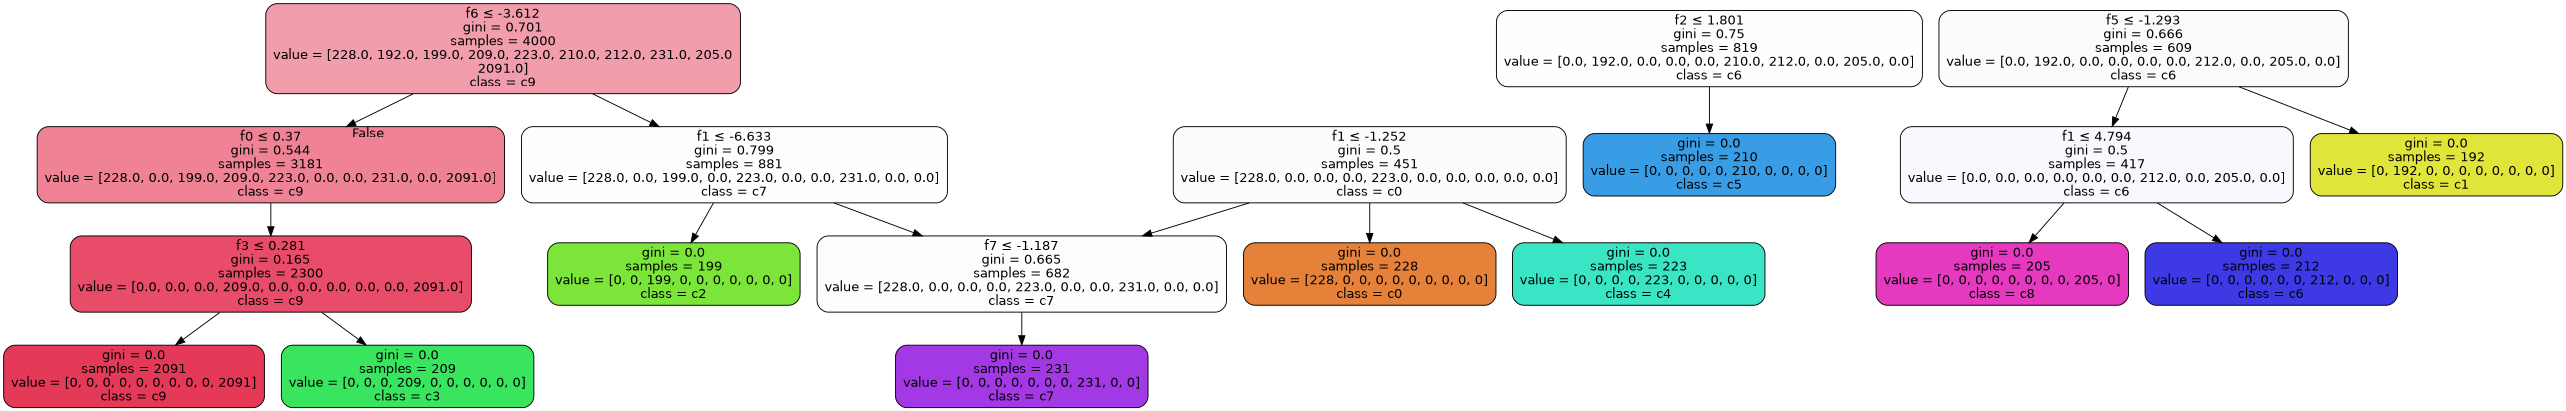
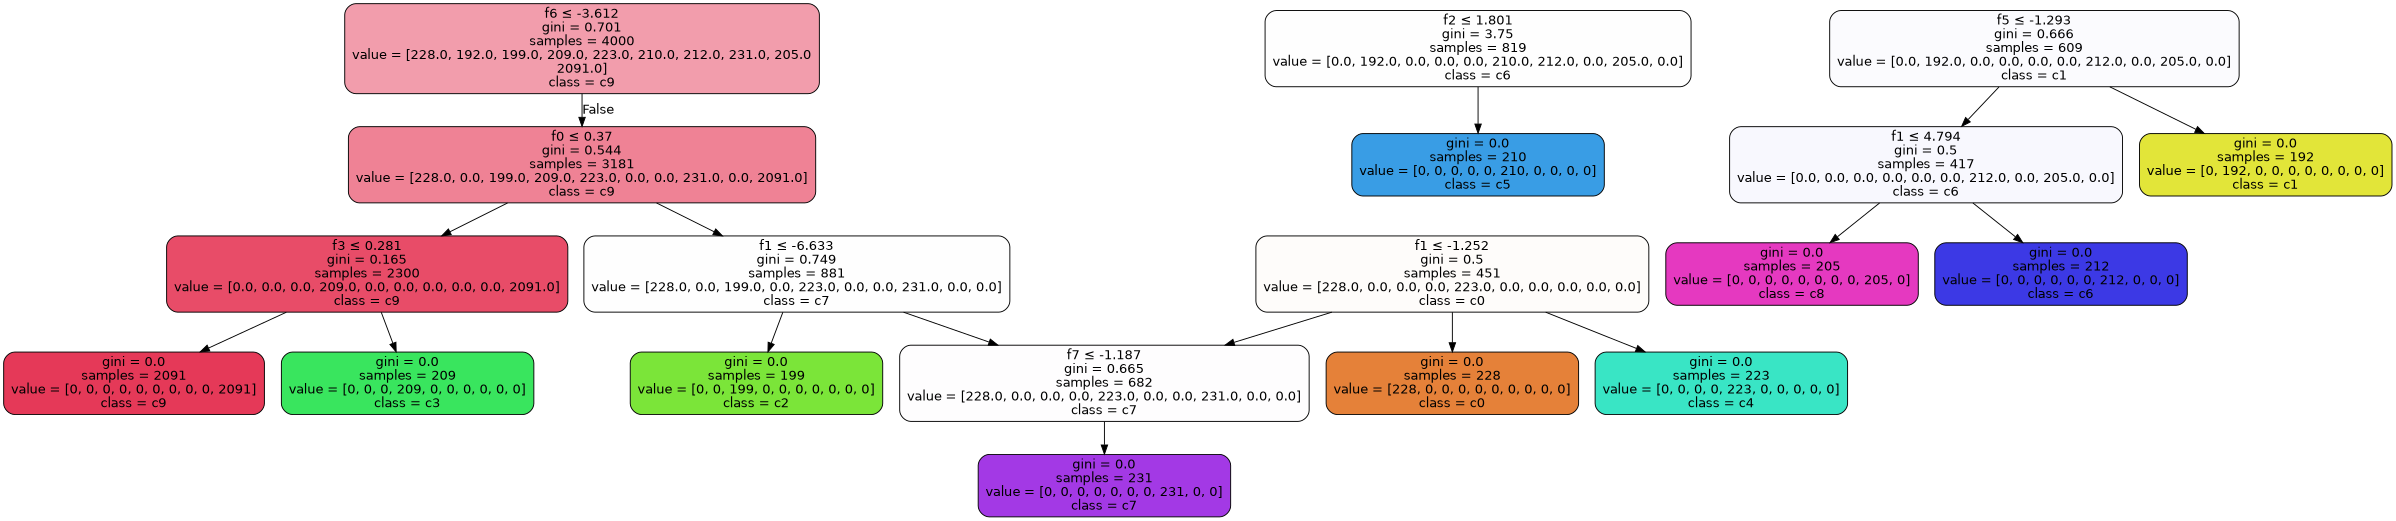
(1709, 34) -> (1478, 34)
(2144, 76) -> (2034, 76)
(622, 108) -> (685, 217)
(734, 151) -> (797, 260)
